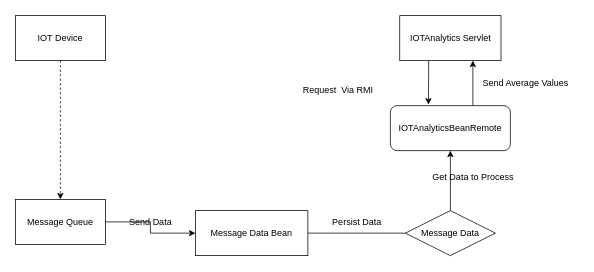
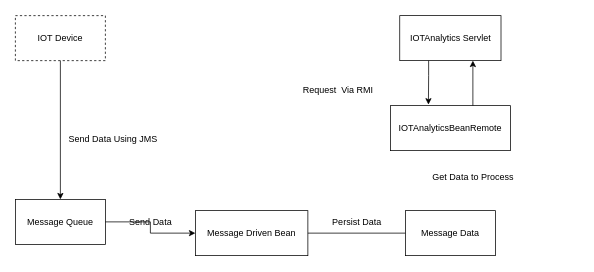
(60, 38) -> (60, 38)
(525, 83) -> none
(60, 127) -> (60, 127)
(450, 128) -> (450, 128)
none -> (113, 139)
(450, 182) -> none
(252, 233) -> (252, 233)
(450, 233) -> (450, 233)
